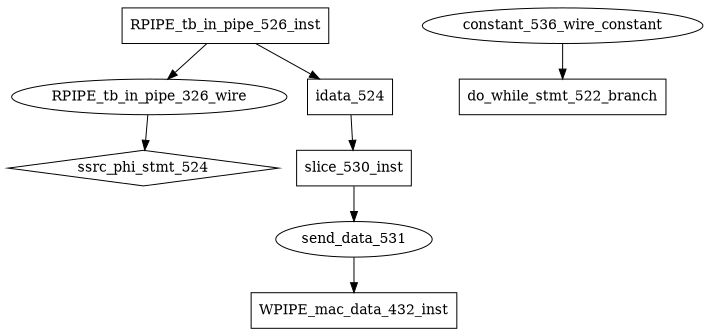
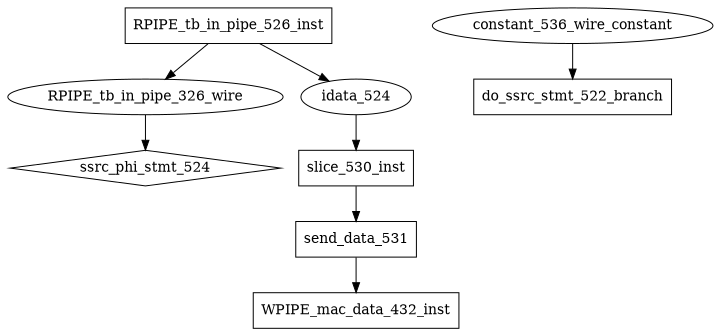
(350, 97) -> (356, 97)
(563, 97) -> (573, 97)
(354, 239) -> (356, 239)
